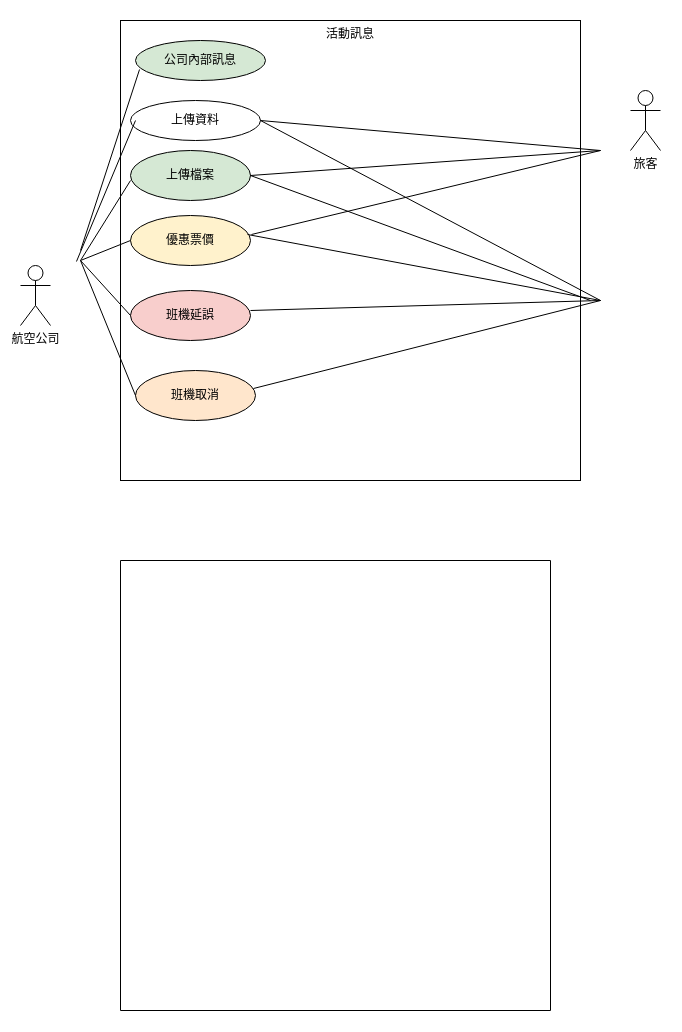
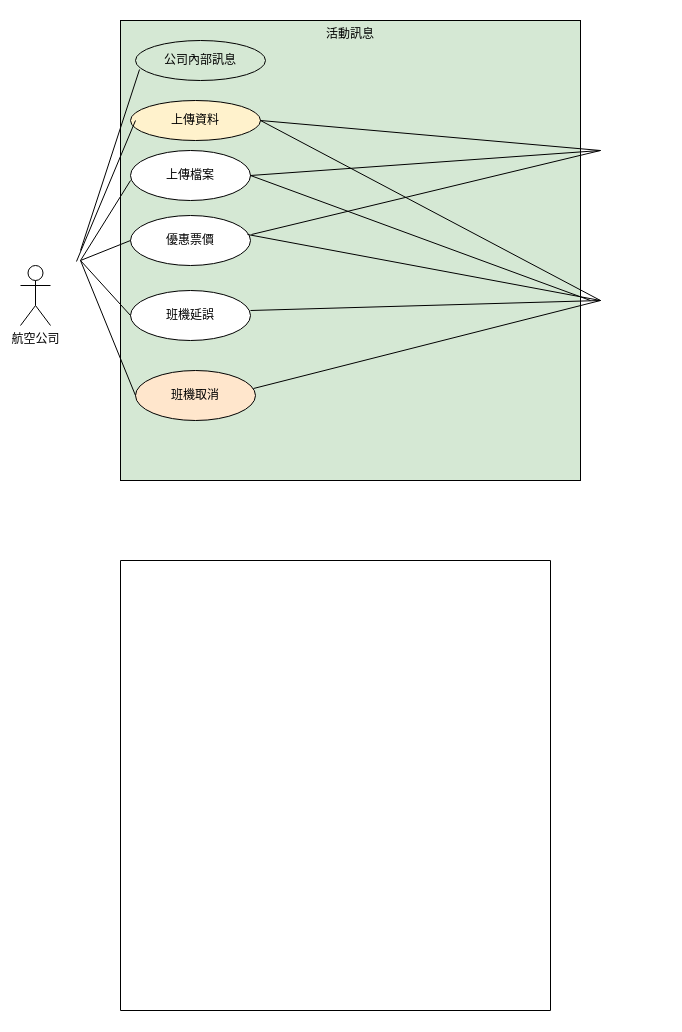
(196, 121) -> (196, 121)
(646, 121) -> none
(191, 176) -> (191, 176)
(191, 241) -> (191, 241)
(351, 251) -> (351, 251)
(191, 316) -> (191, 316)
